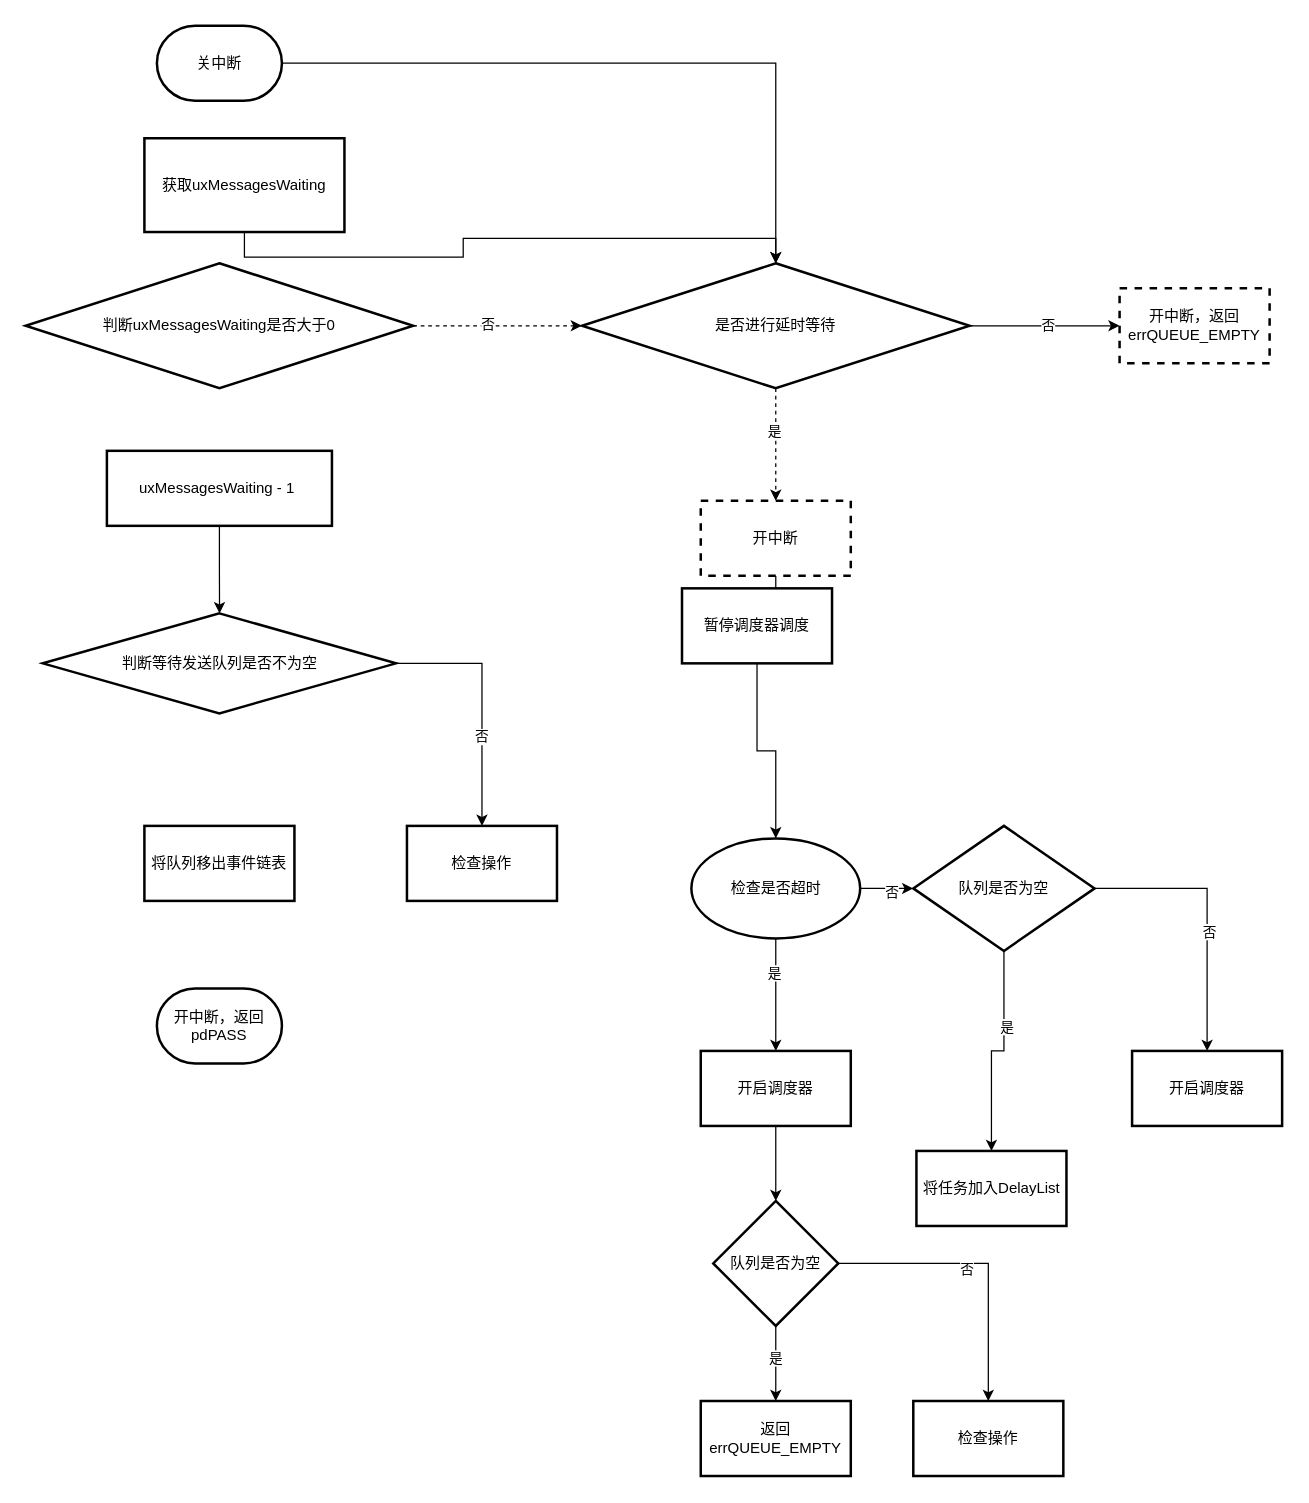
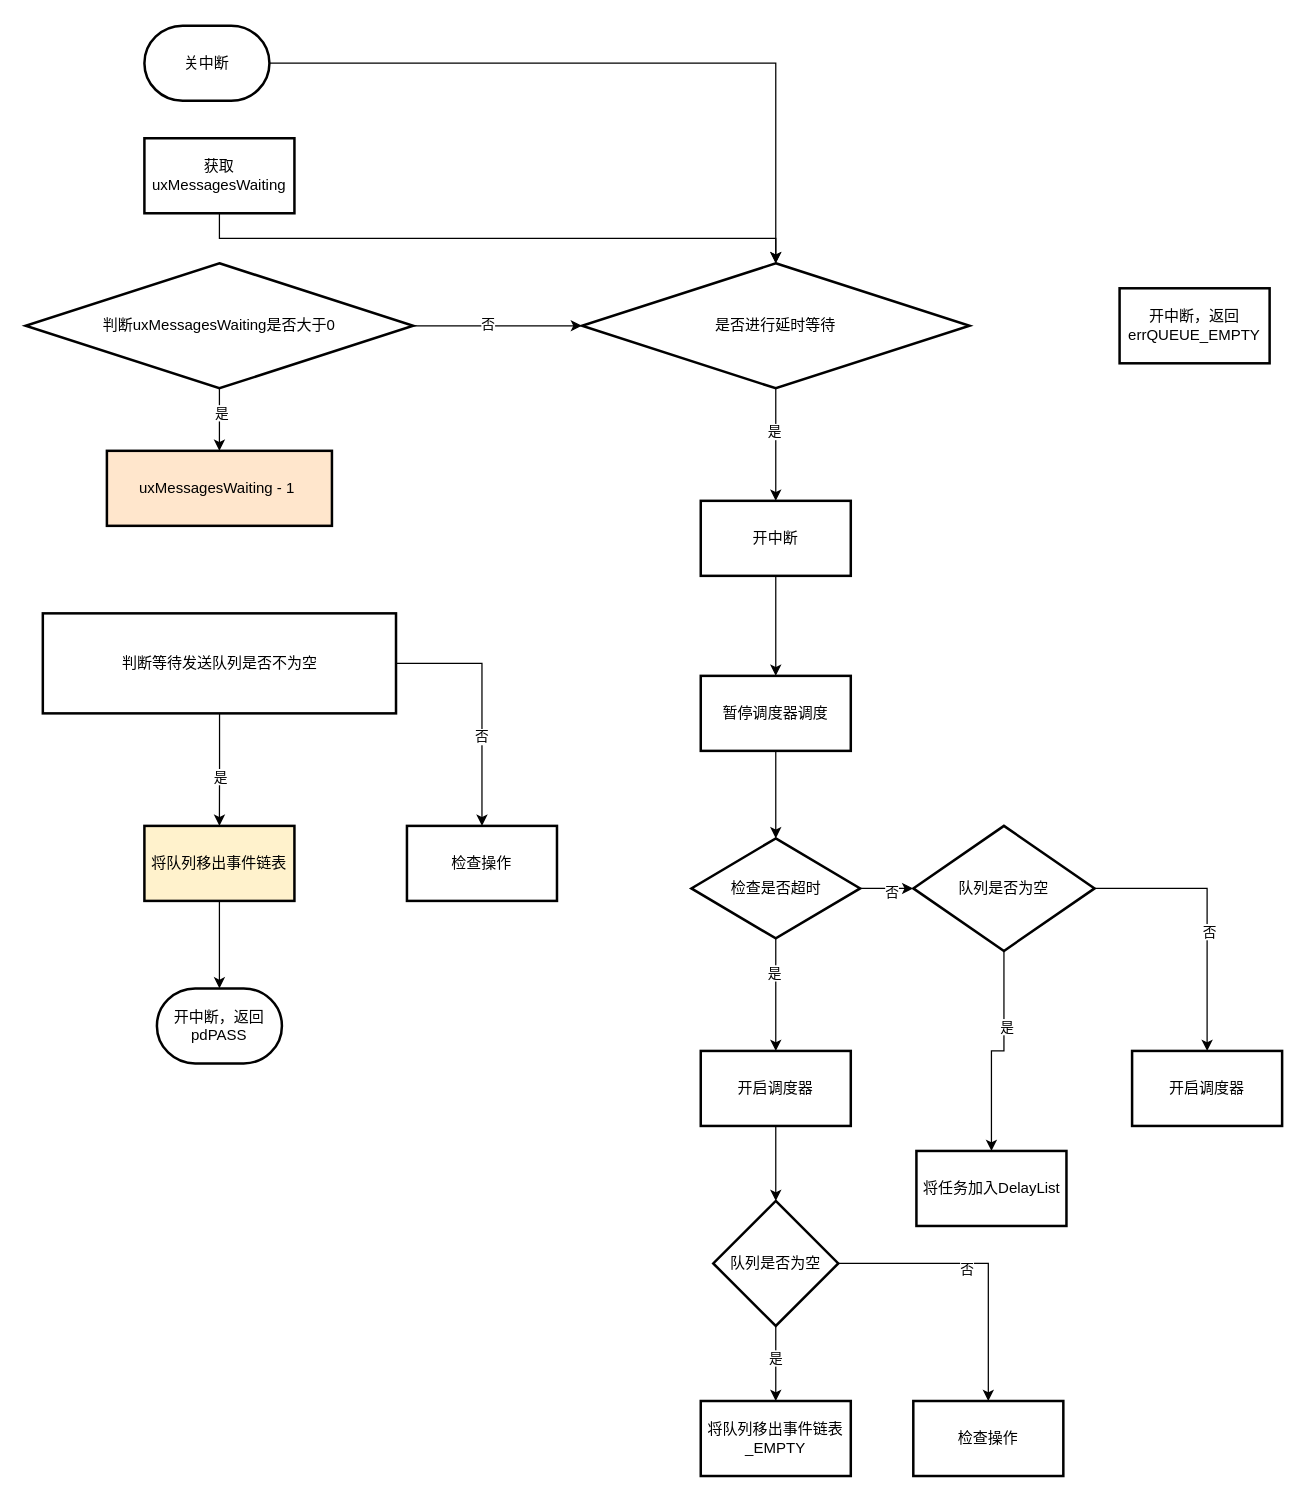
(219, 63) -> (207, 63)
(244, 185) -> (219, 176)
(532, 326) -> (532, 326)
(1041, 326) -> none
(1194, 326) -> (1194, 326)
none -> (219, 415)
(776, 466) -> (776, 466)
(219, 488) -> (219, 488)
(776, 538) -> (776, 538)
(219, 565) -> none
(757, 626) -> (776, 713)
(219, 663) -> (219, 663)
none -> (220, 765)
(219, 863) -> (219, 863)
(776, 888) -> (776, 888)
none -> (219, 940)
(776, 1438) -> (776, 1438)
